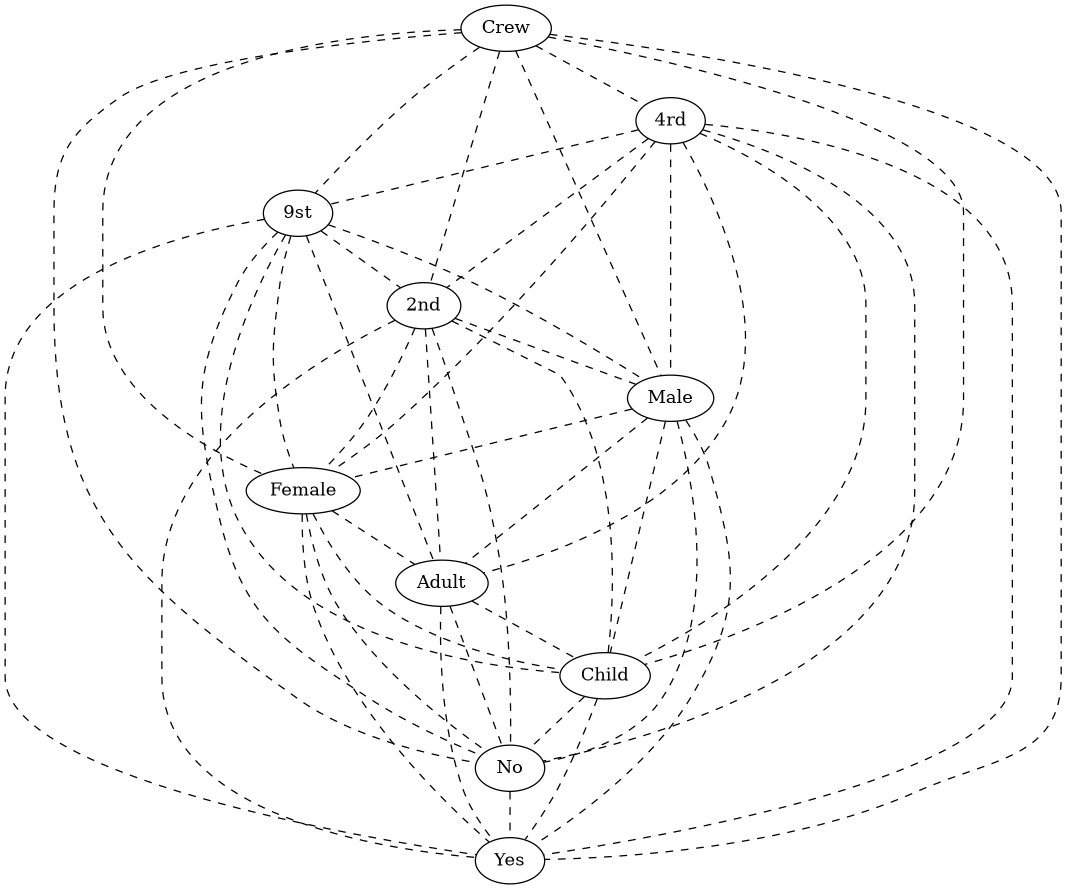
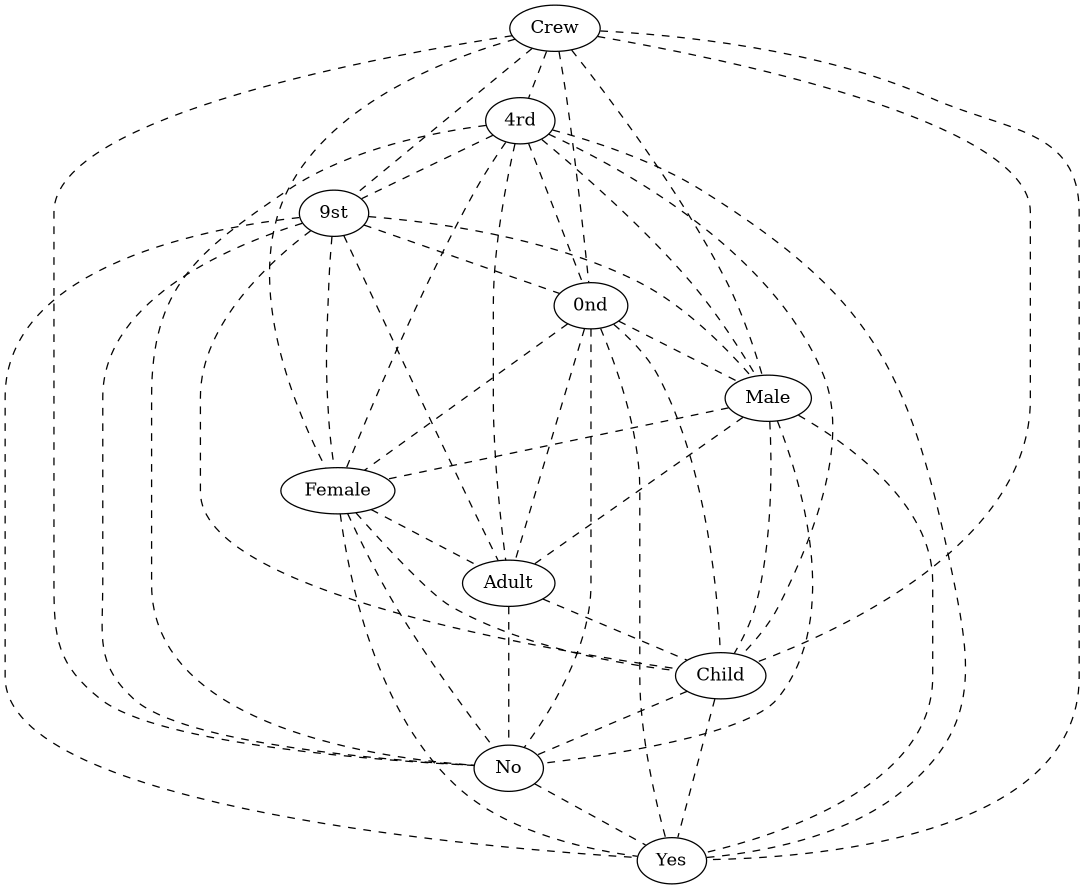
(424, 306) -> (591, 306)
(445, 710) -> none
